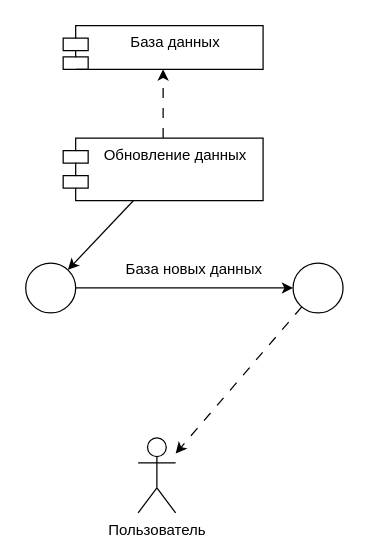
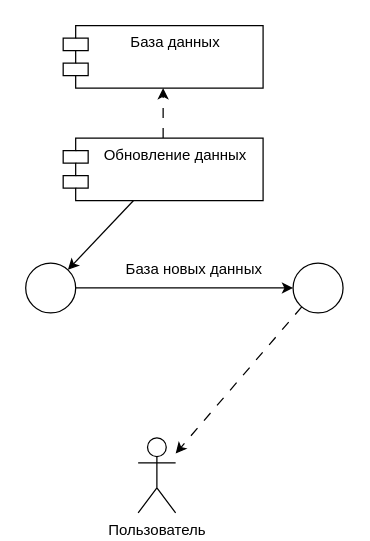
(163, 48) -> (163, 57)
